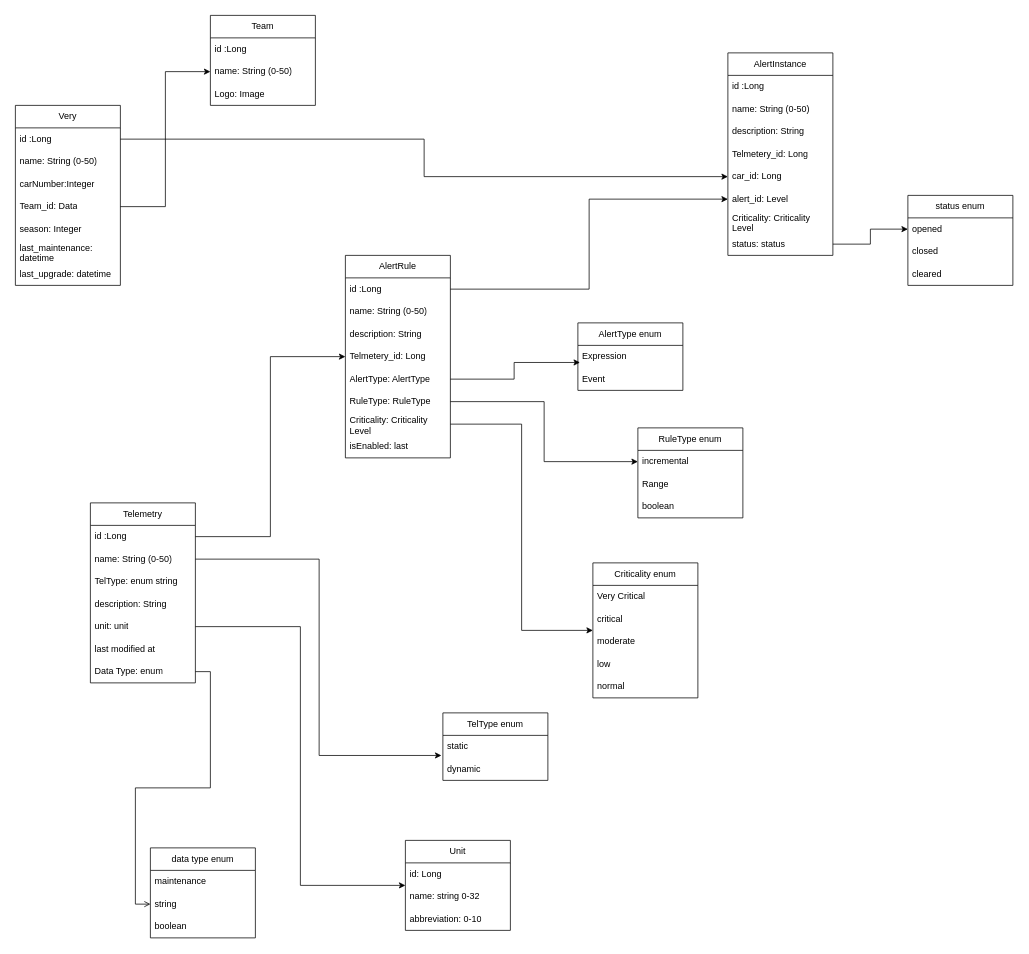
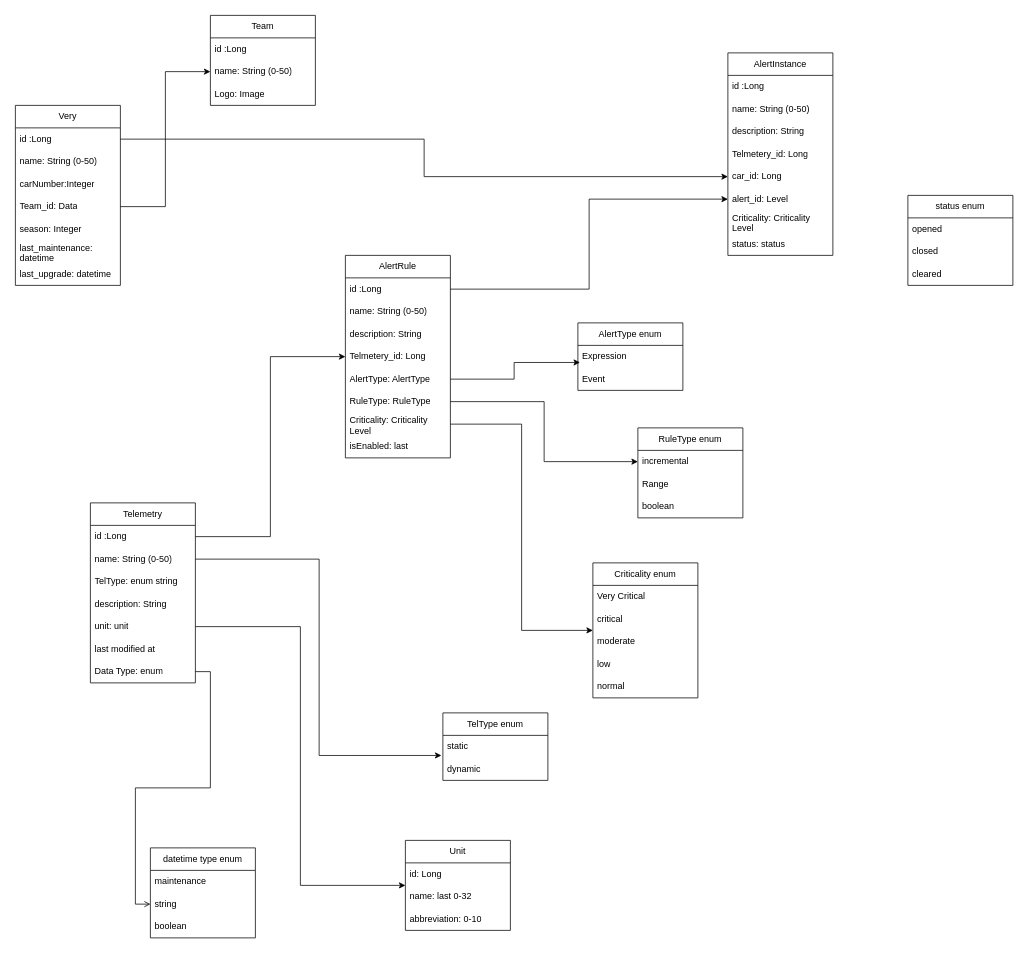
(870, 237) -> none
(203, 859) -> (203, 859)
(448, 897) -> (443, 897)
